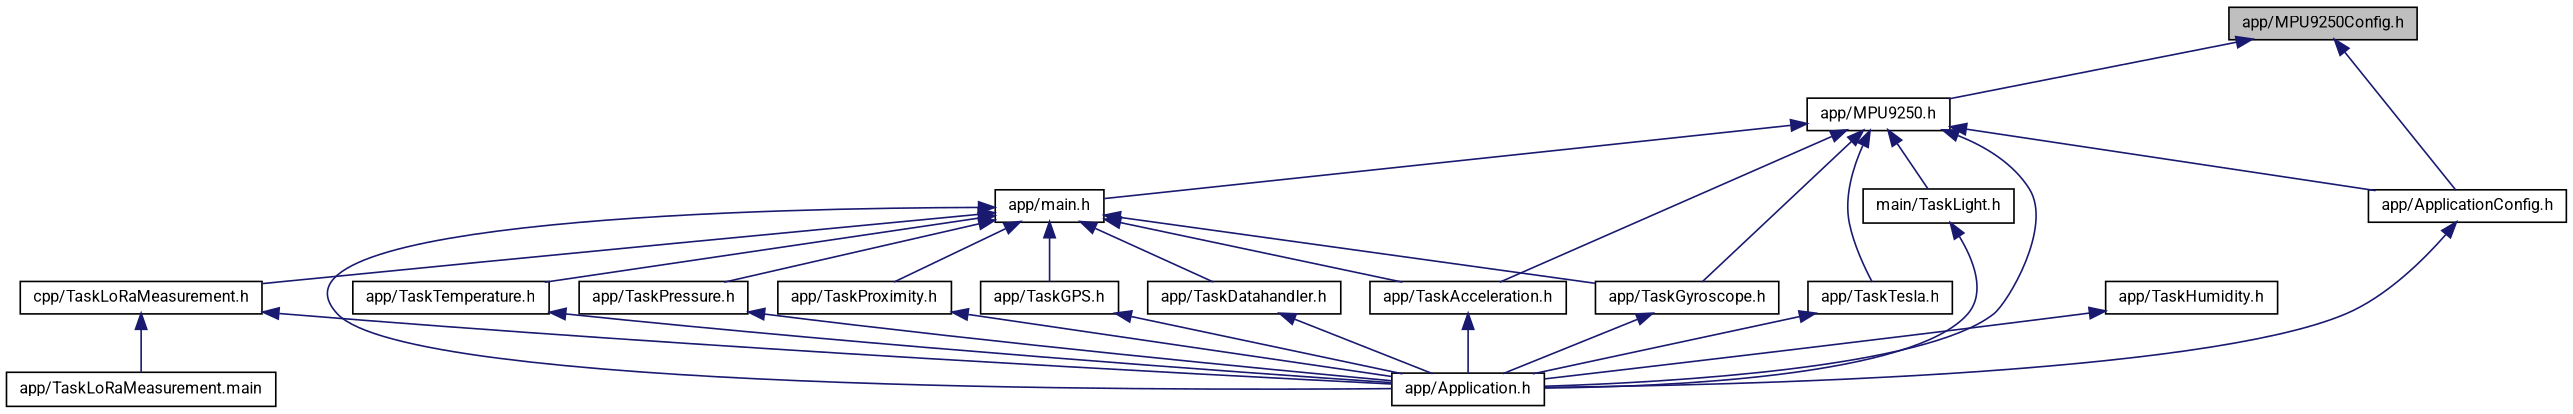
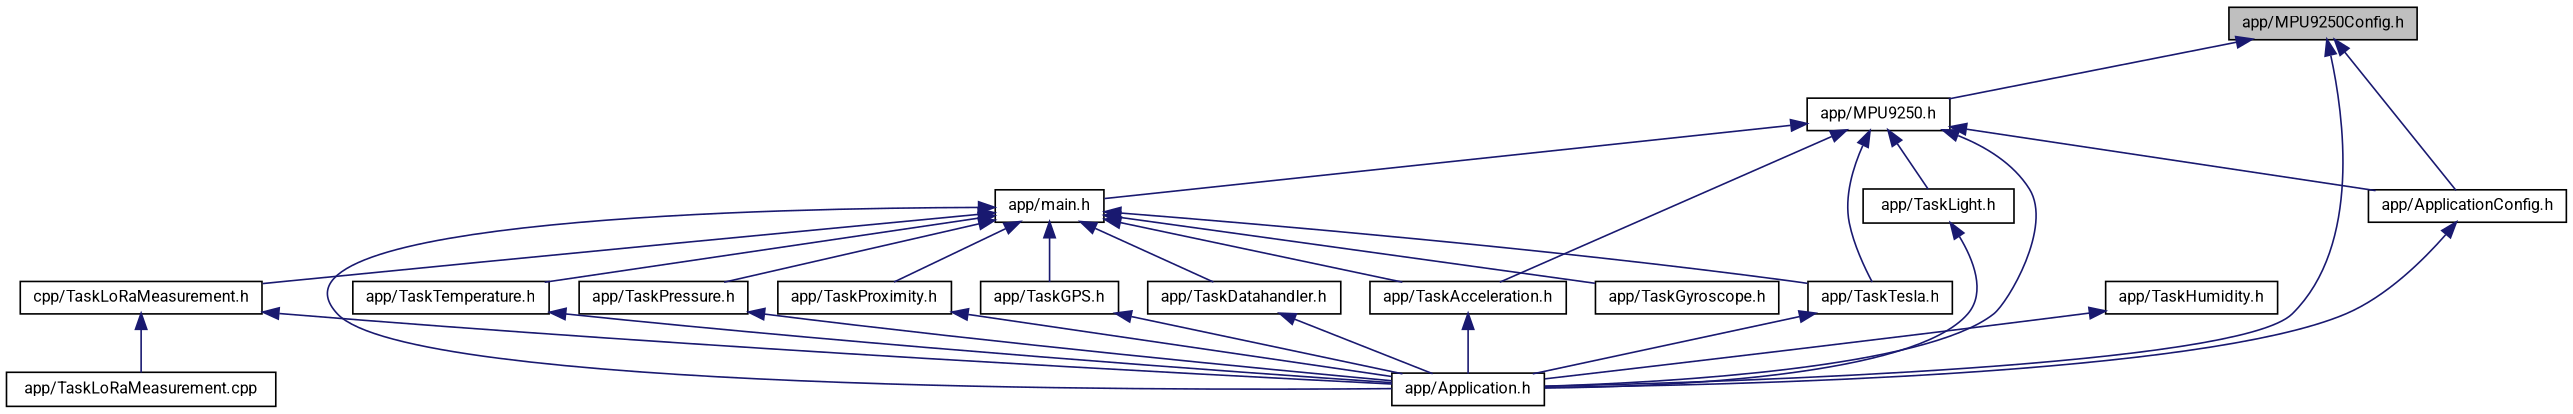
(1939, 206) -> (1939, 206)
(1777, 212) -> none
none -> (1465, 244)
(1570, 347) -> (2282, 318)
(141, 389) -> (141, 389)
